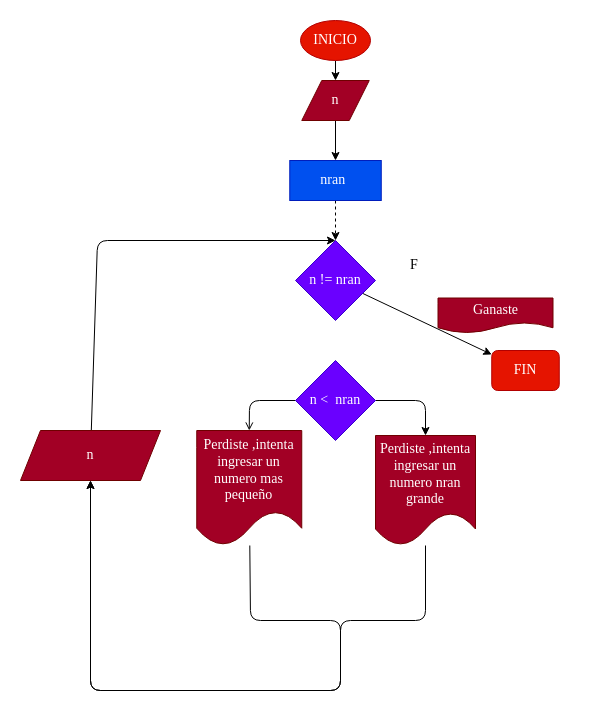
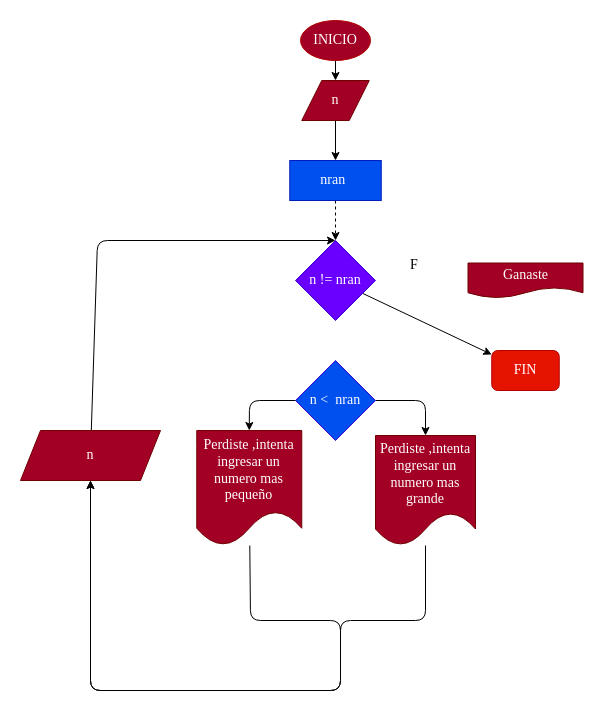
(336, 41) -> (336, 41)
(496, 316) -> (526, 281)
(336, 401) -> (336, 401)
(249, 424) -> (249, 422)
(426, 475) -> (426, 475)
